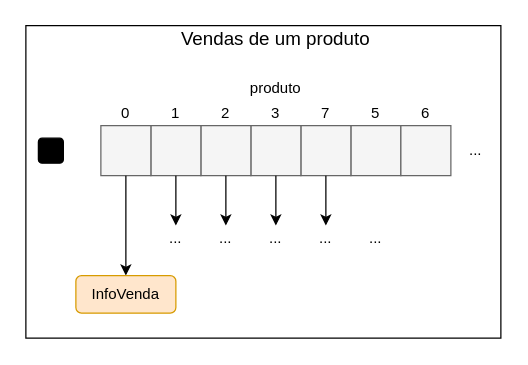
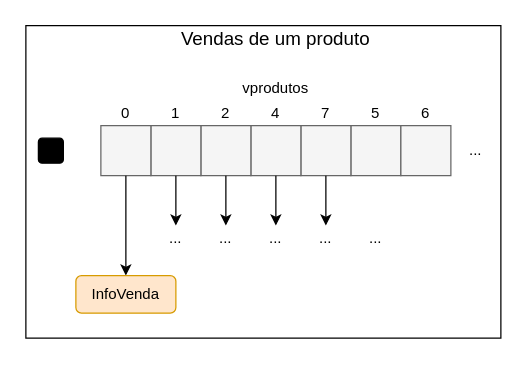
(276, 88) -> (276, 88)
(276, 113) -> (276, 113)
